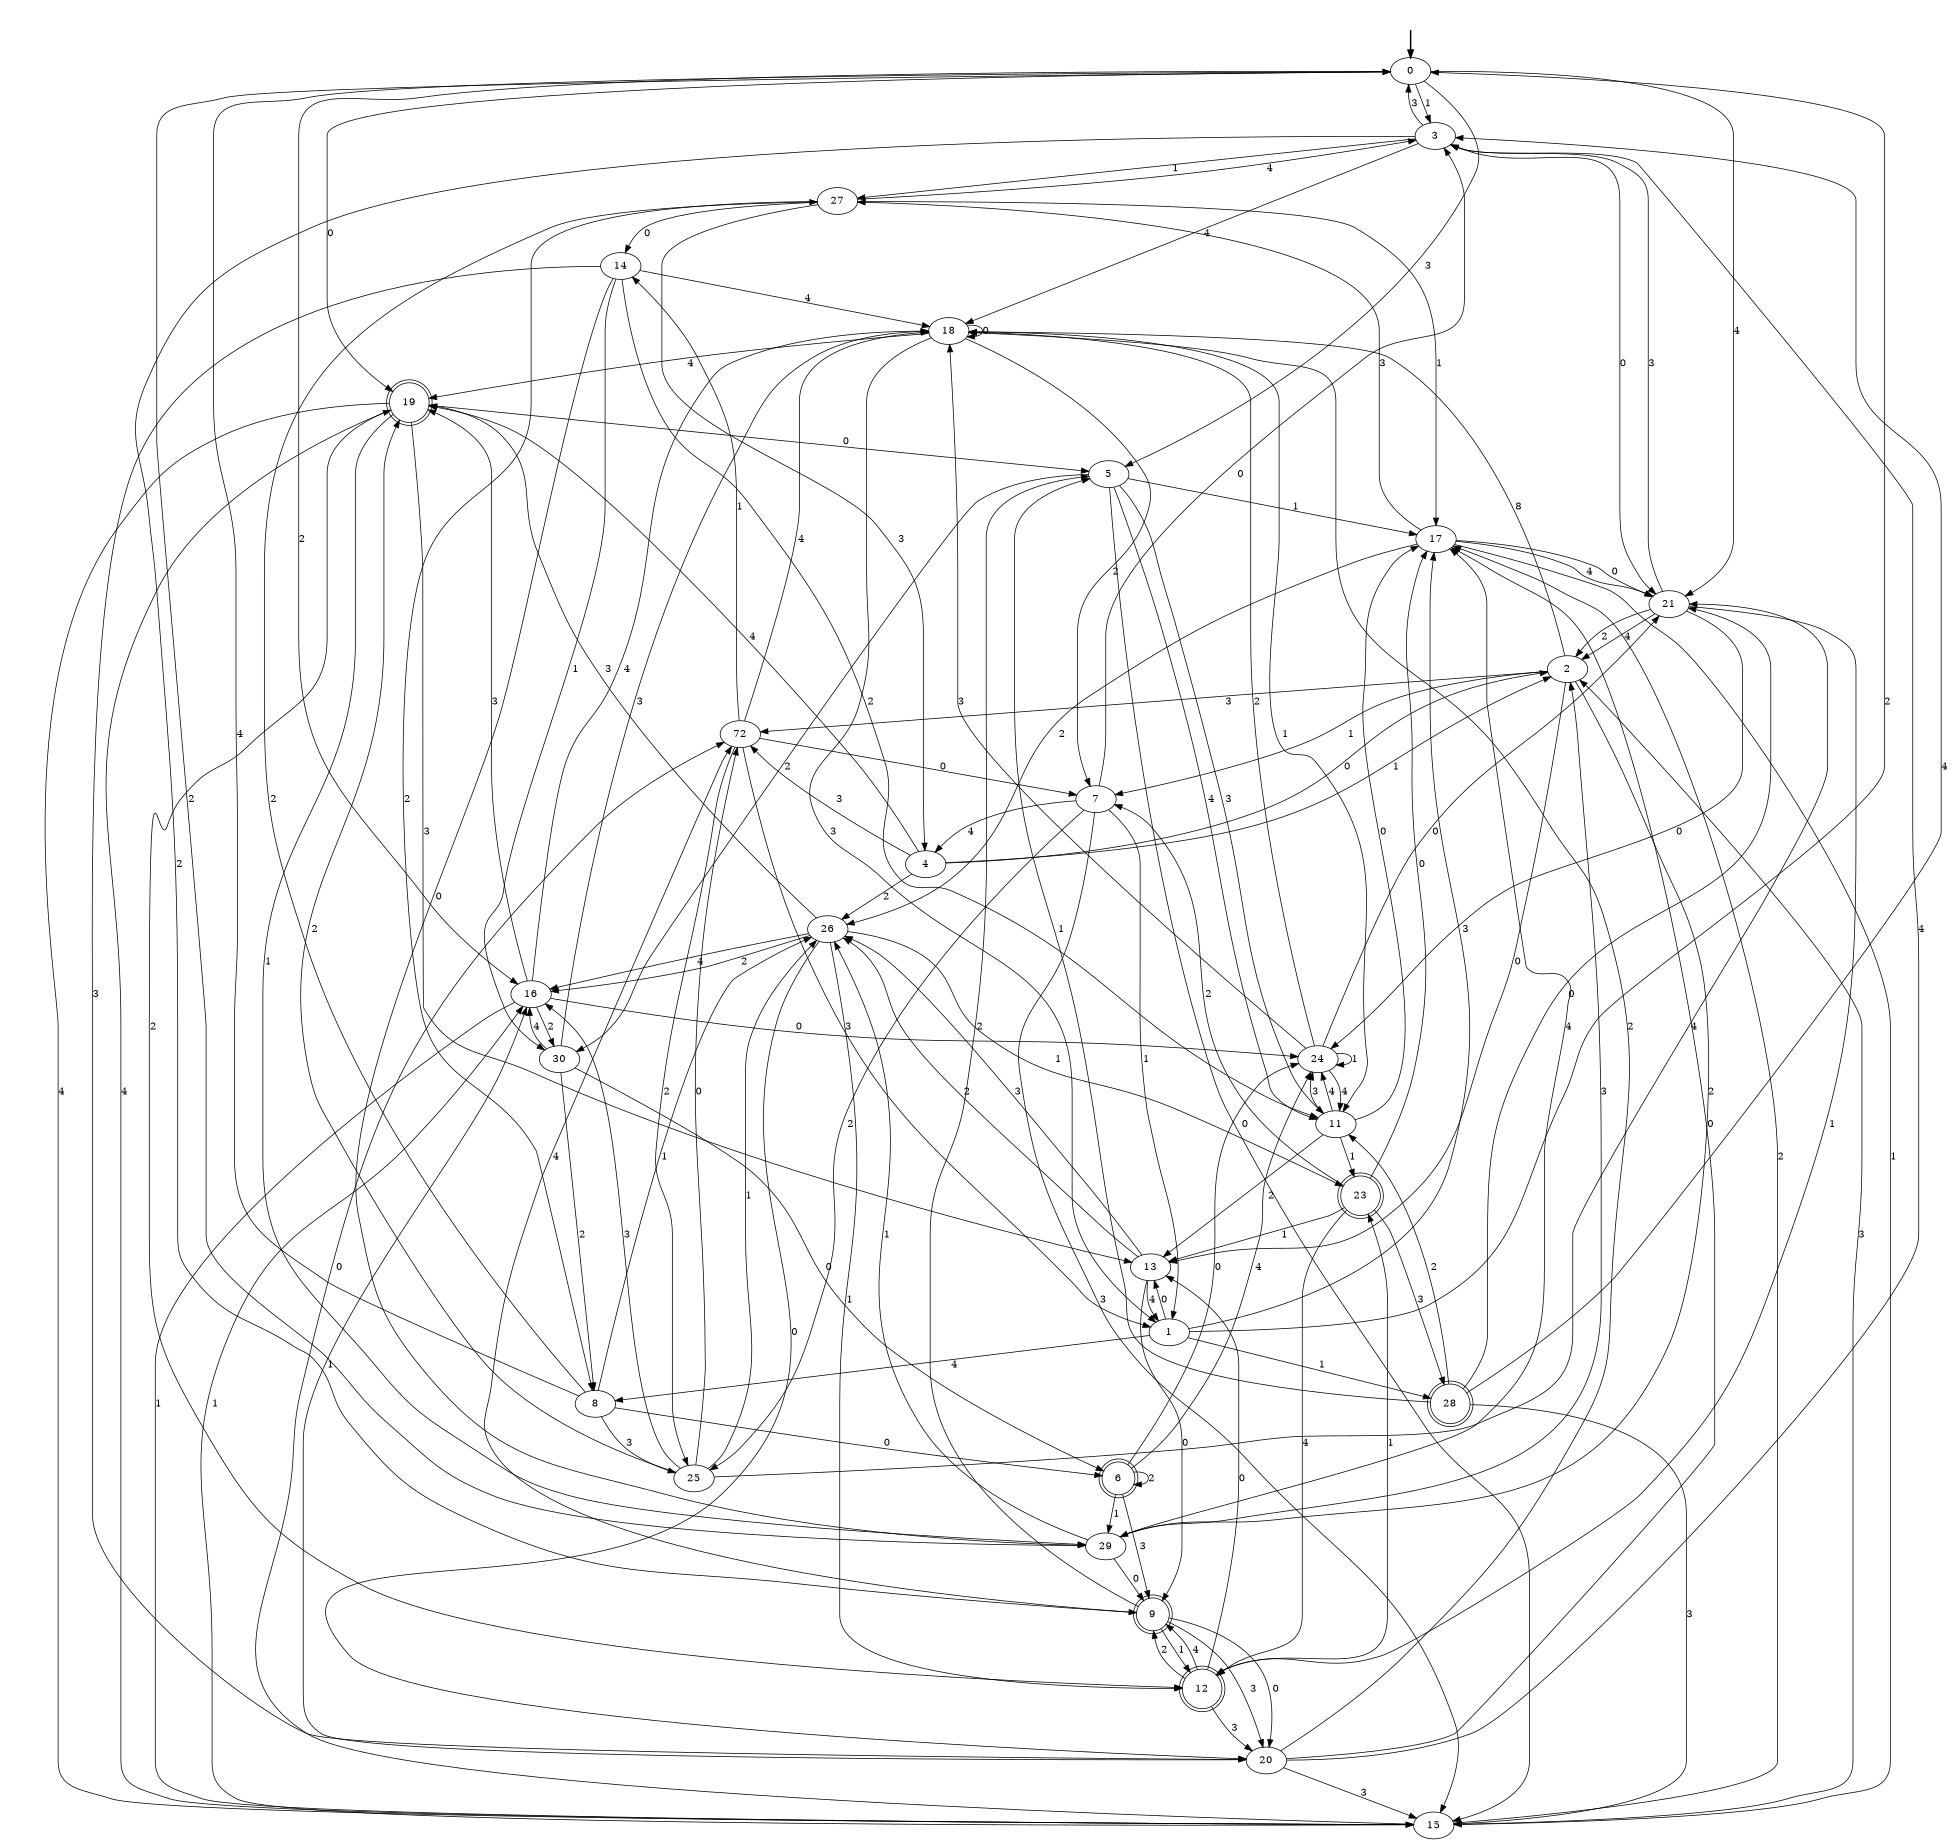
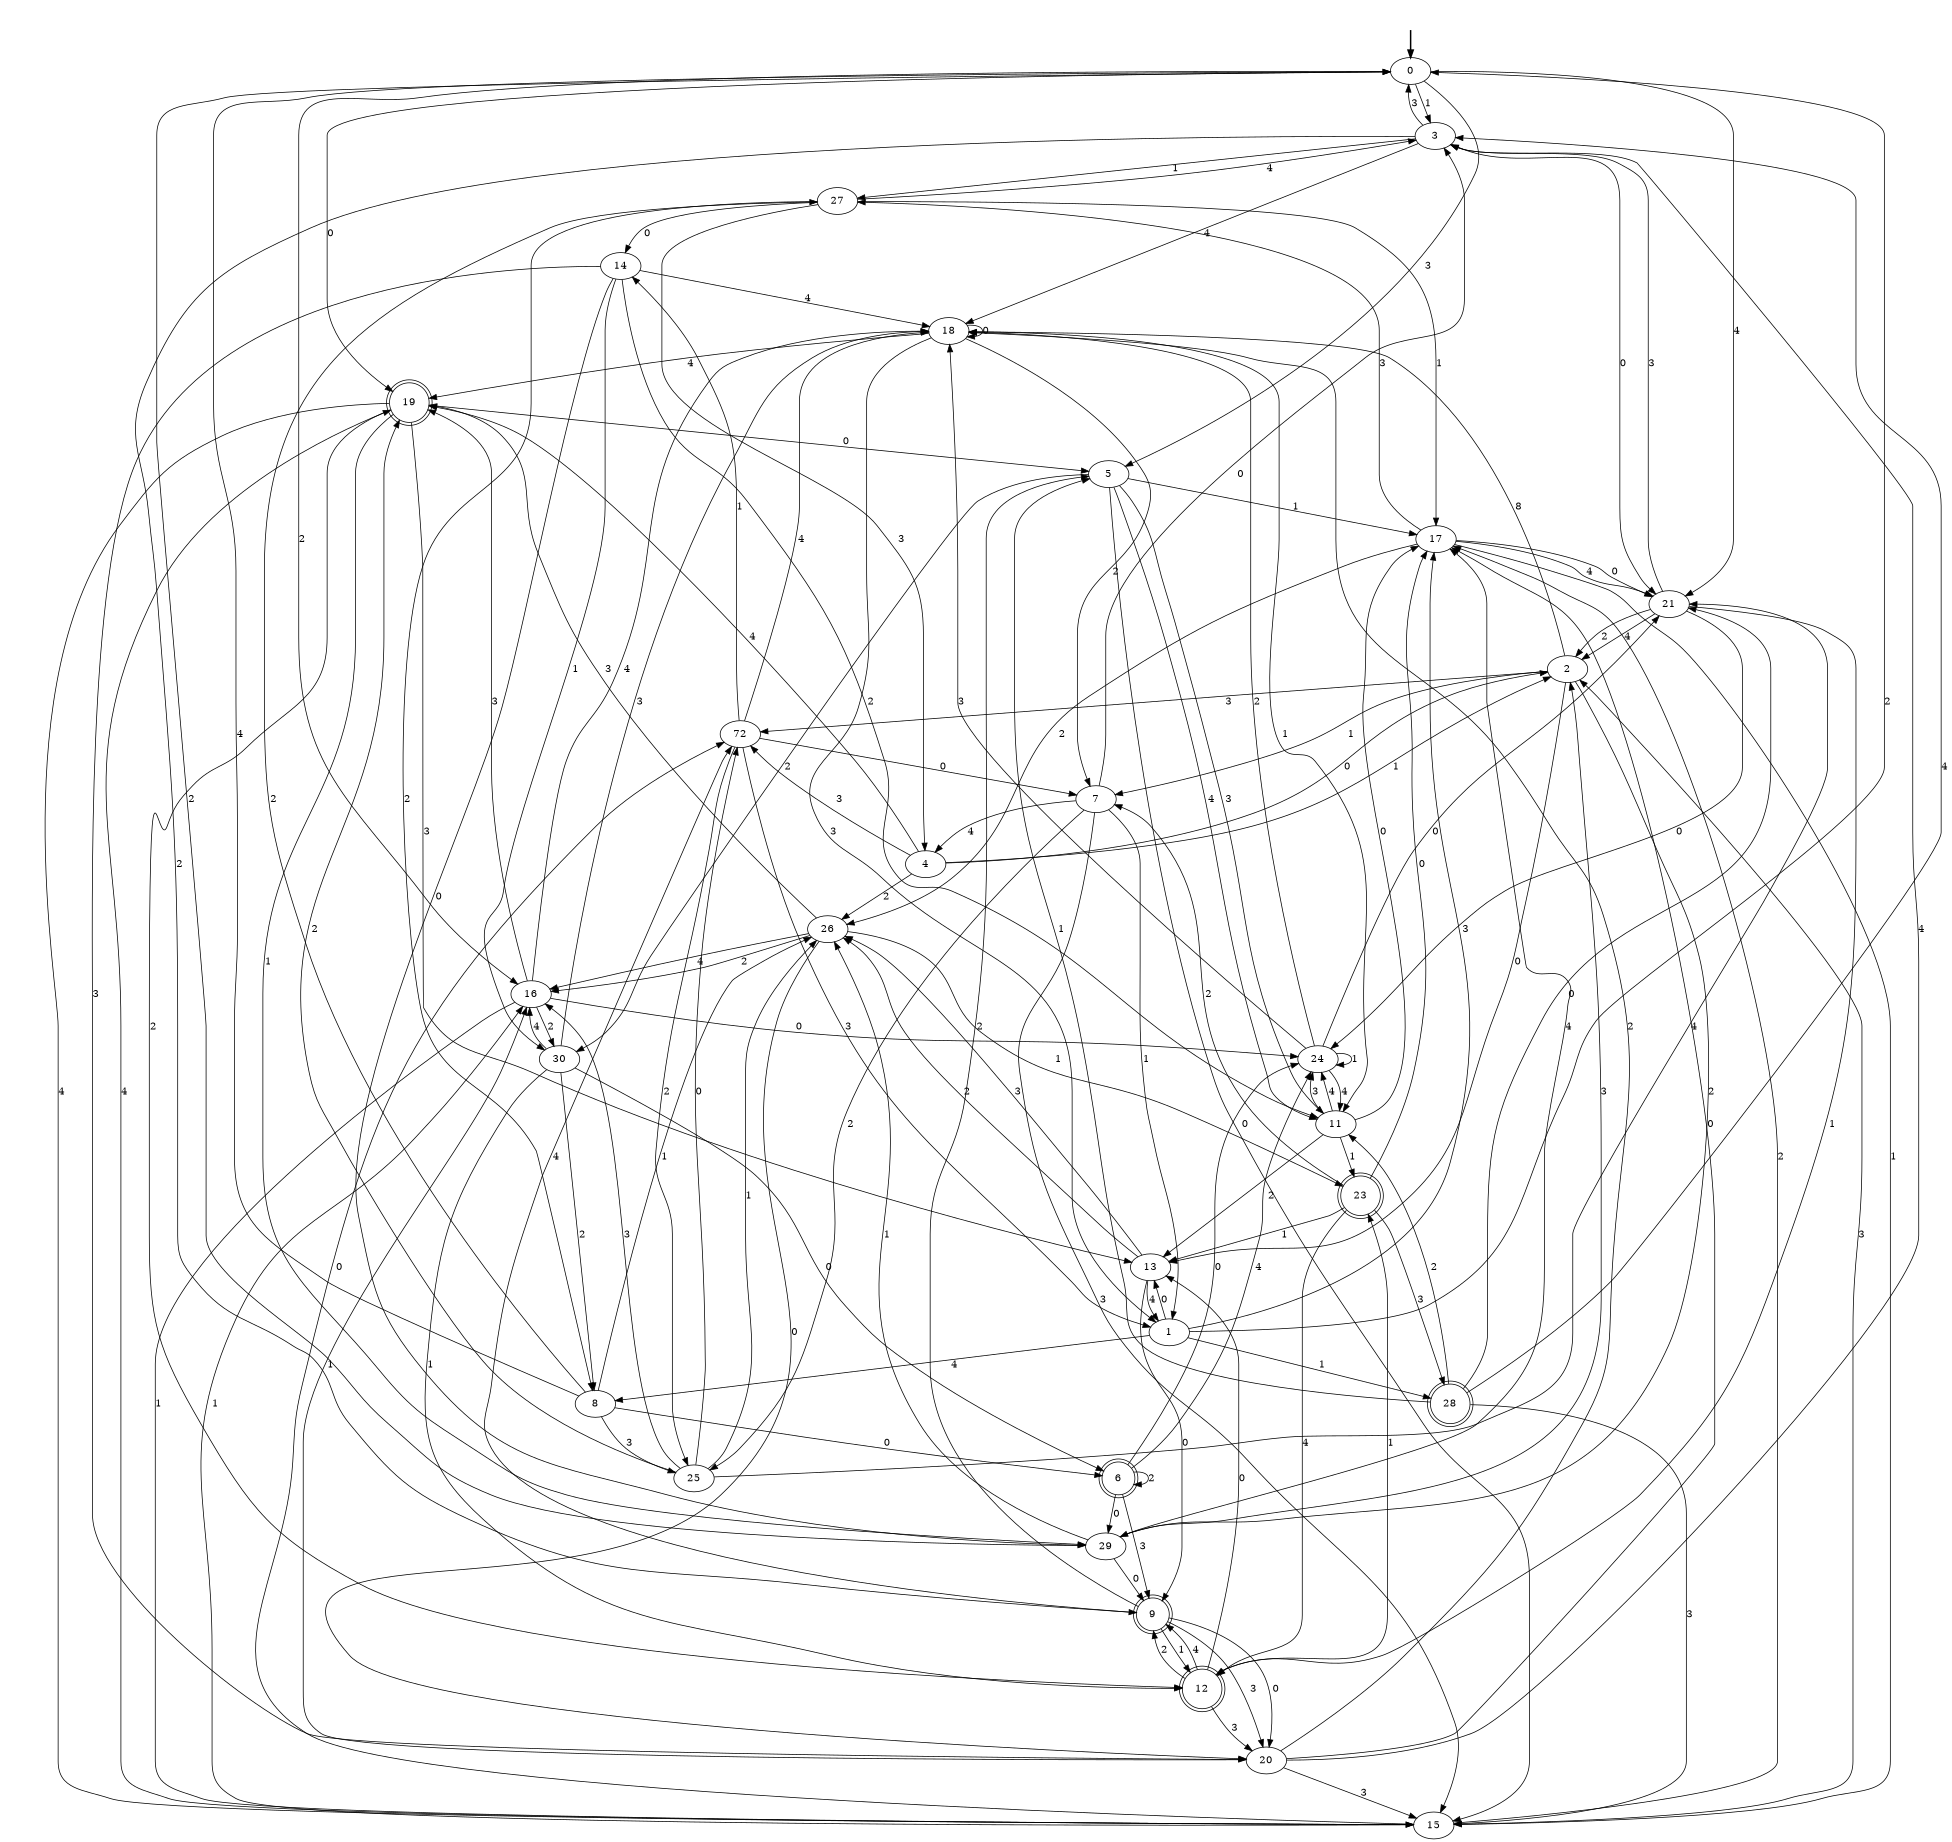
(840, 1456) -> (574, 1586)
(1117, 1514) -> (1117, 1514)
